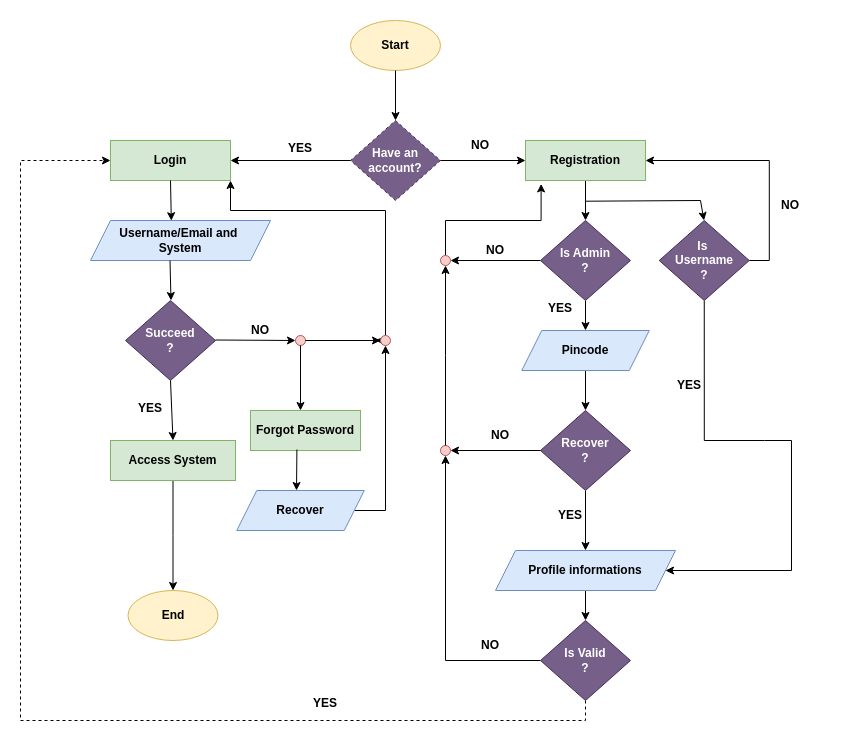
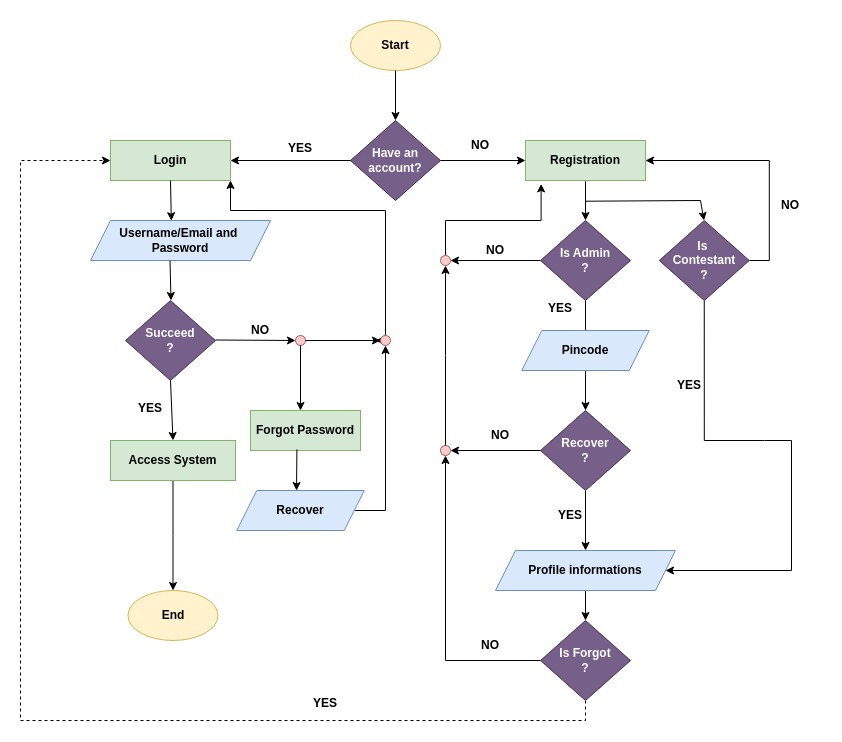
(396, 161) -> (396, 161)
(181, 241) -> (181, 241)
(705, 261) -> (705, 261)
(586, 322) -> (586, 324)
(586, 661) -> (586, 661)
